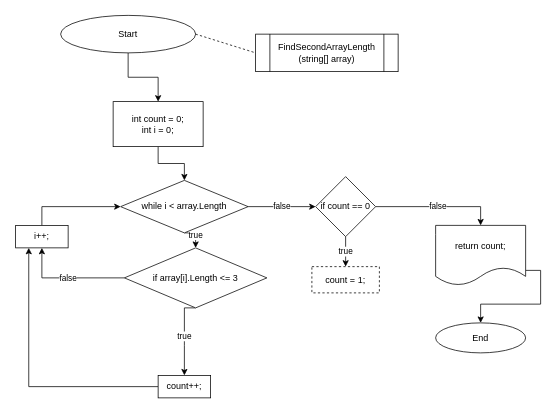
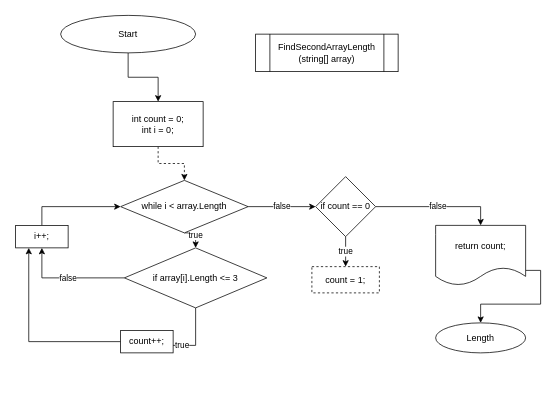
(224, 43) -> none
(168, 164) -> (168, 164)
(480, 338) -> (480, 338)
(184, 387) -> (147, 342)
